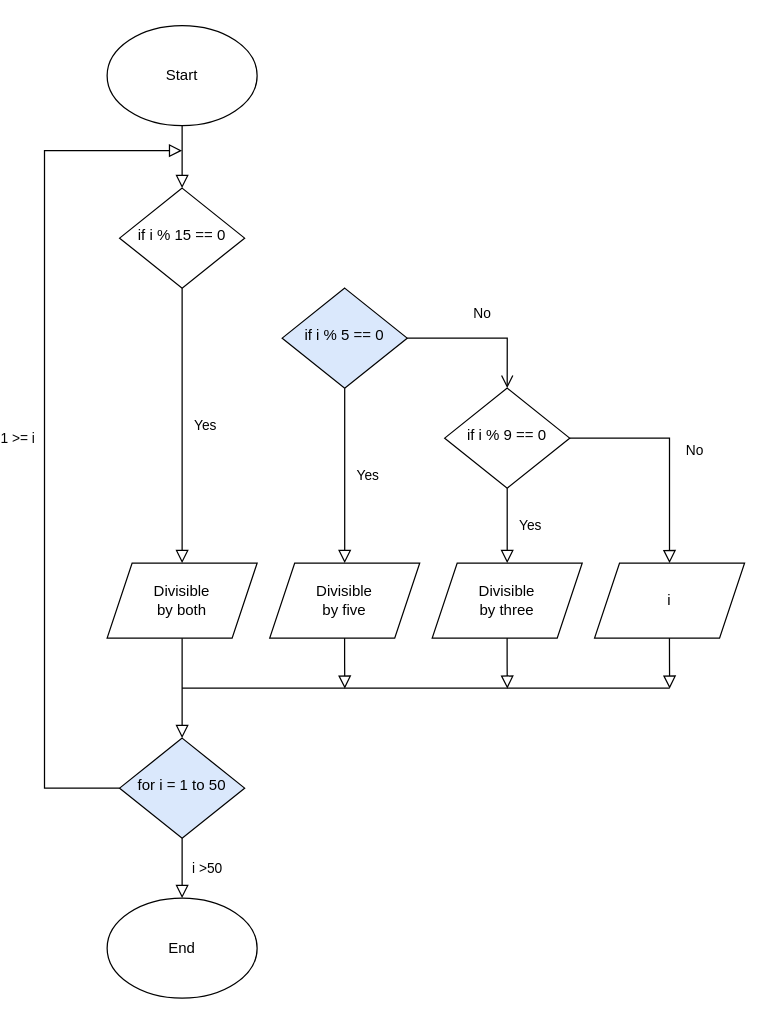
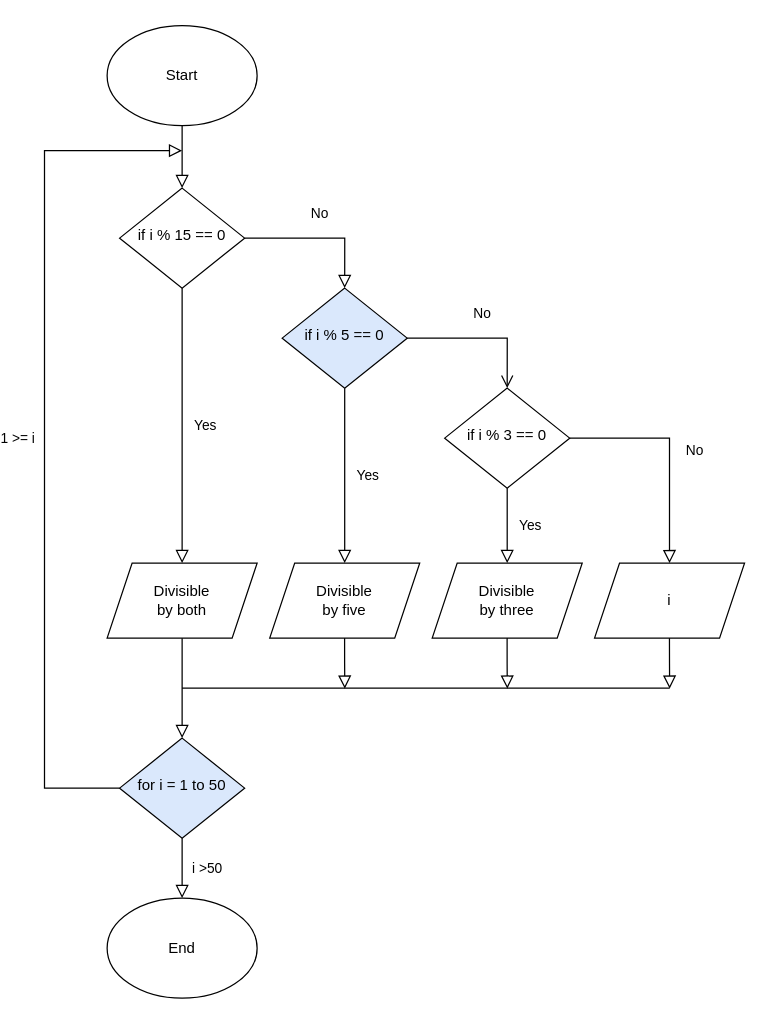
none -> (312, 238)
(507, 436) -> (507, 436)
